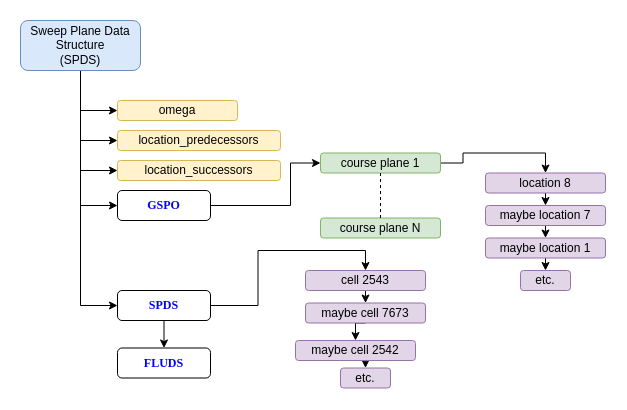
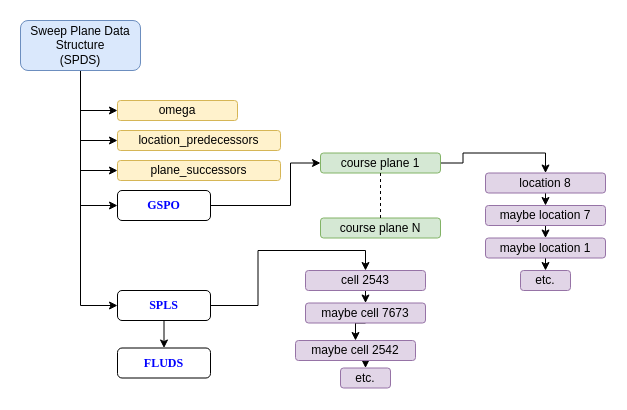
(199, 171) -> (199, 171)
(164, 306) -> (164, 306)
